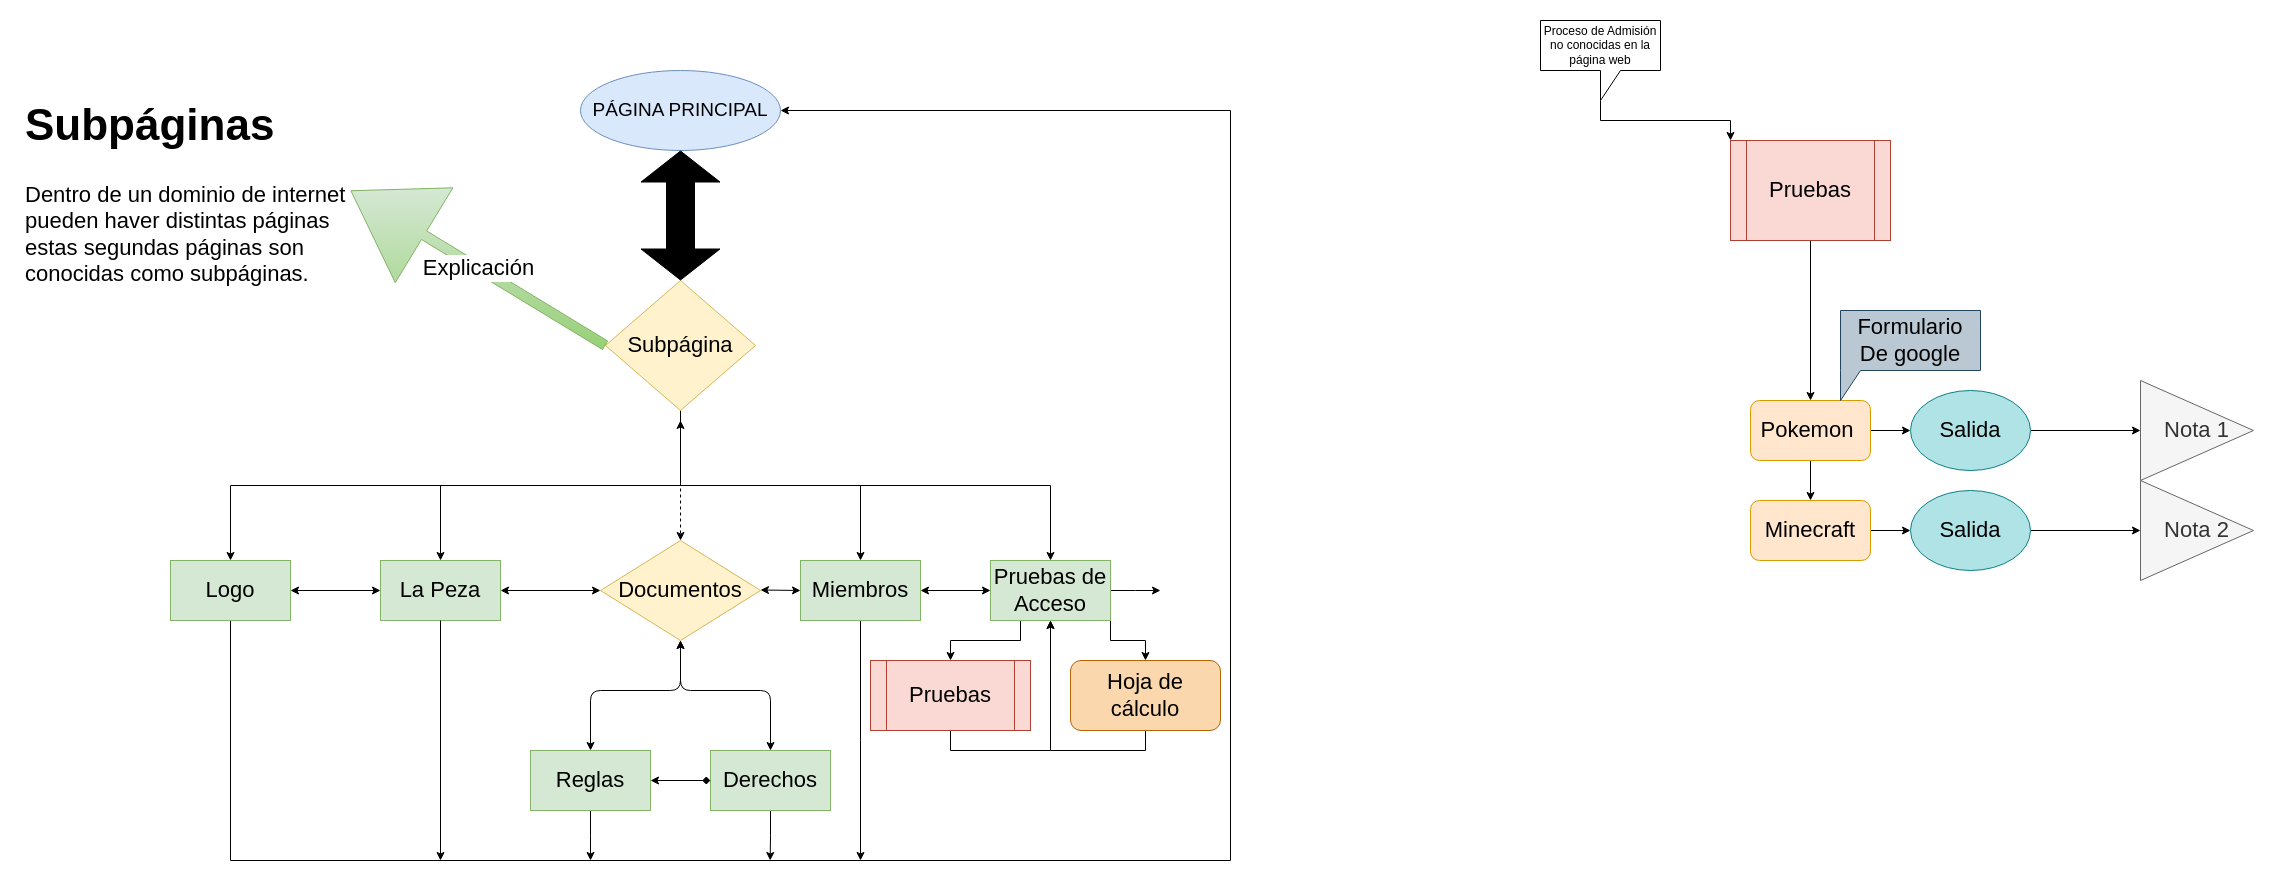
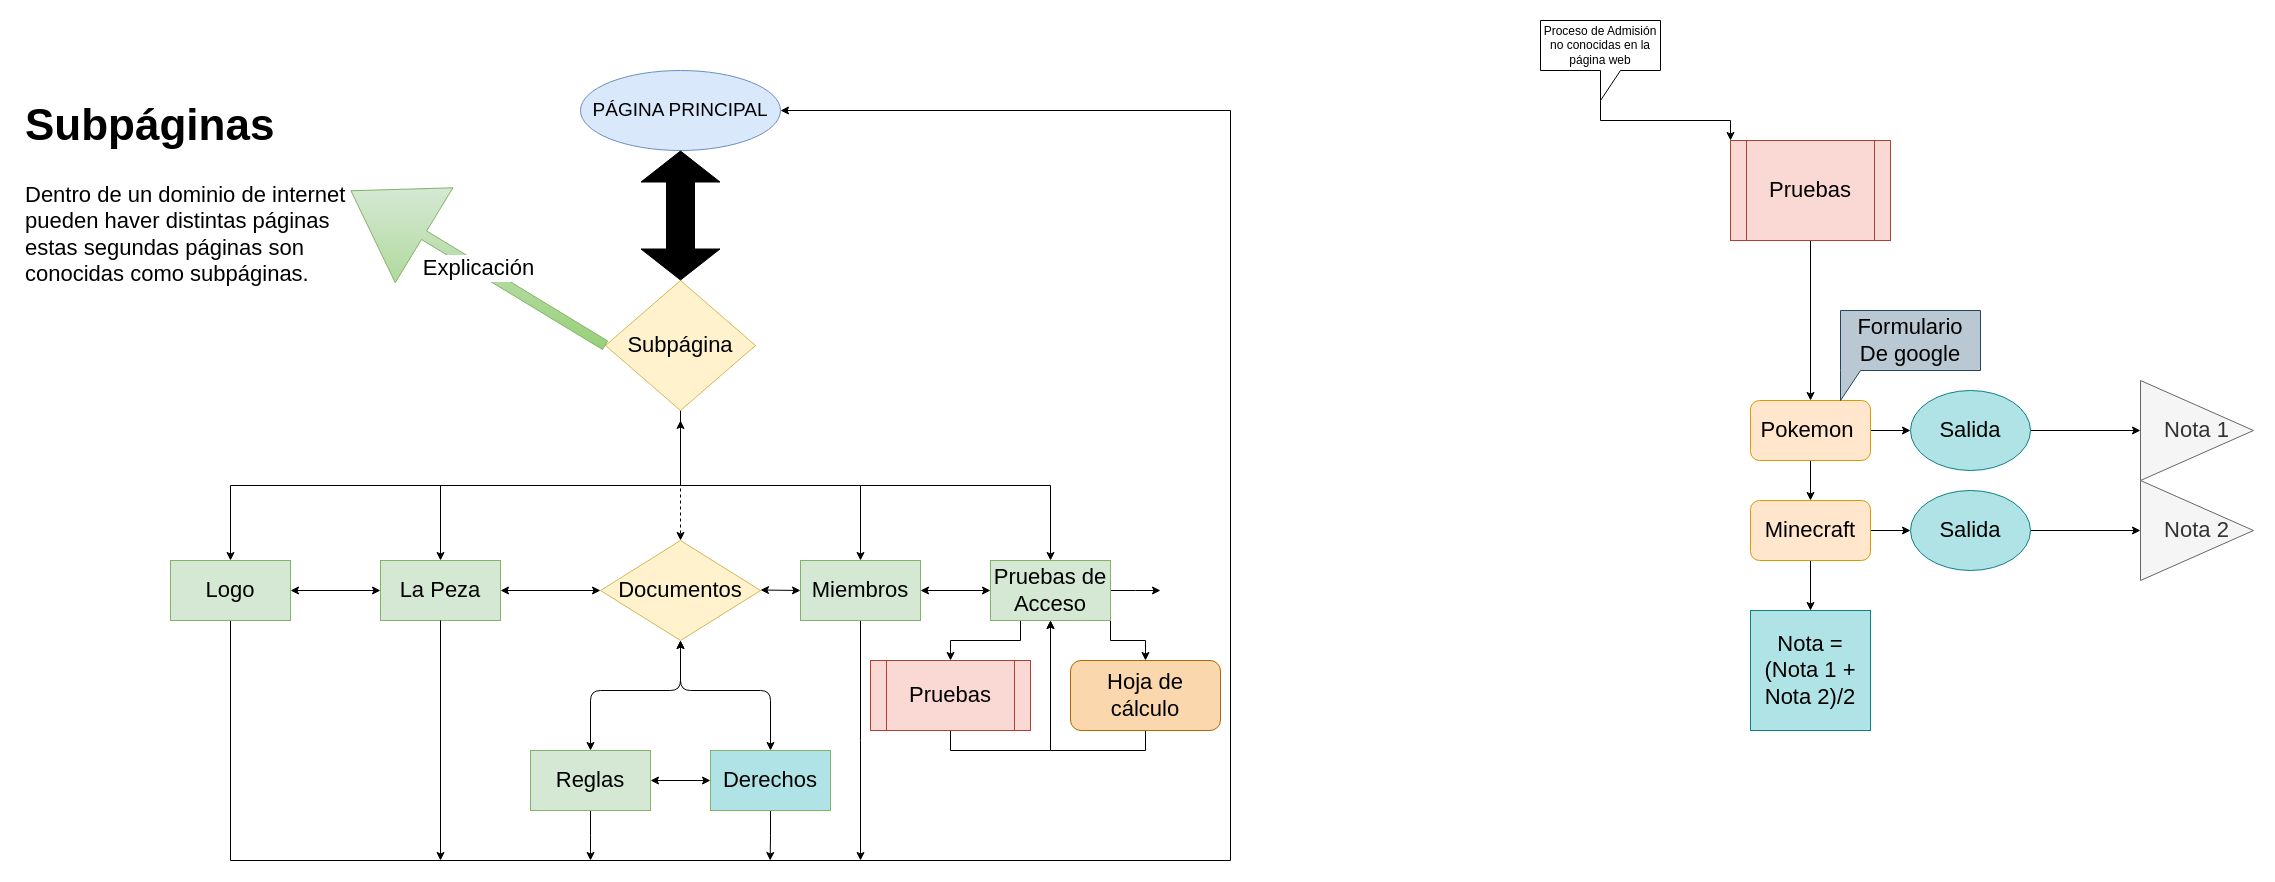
none -> (1811, 582)
none -> (1811, 671)
(702, 781) -> (702, 781)
(771, 781) -> (771, 781)
